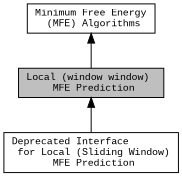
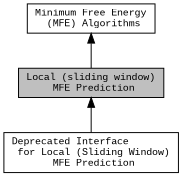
(91, 83) -> (91, 83)
